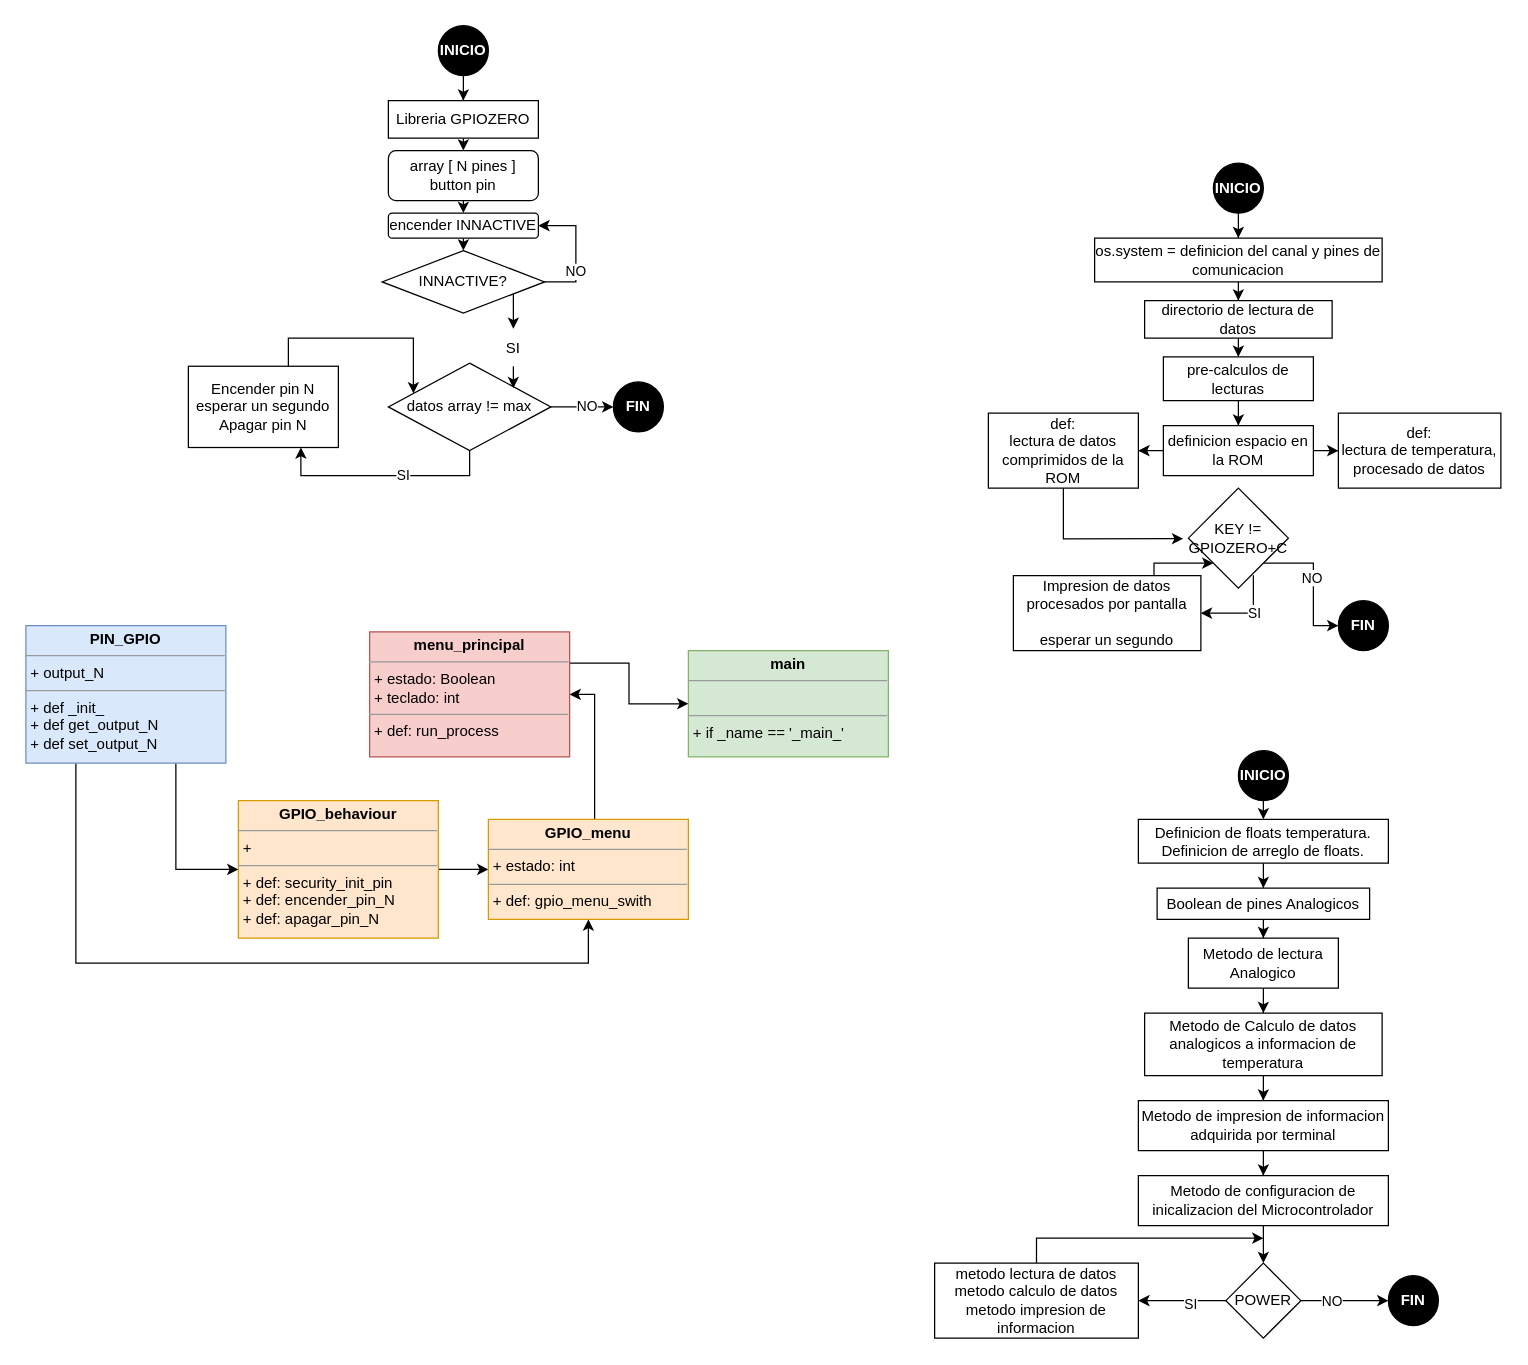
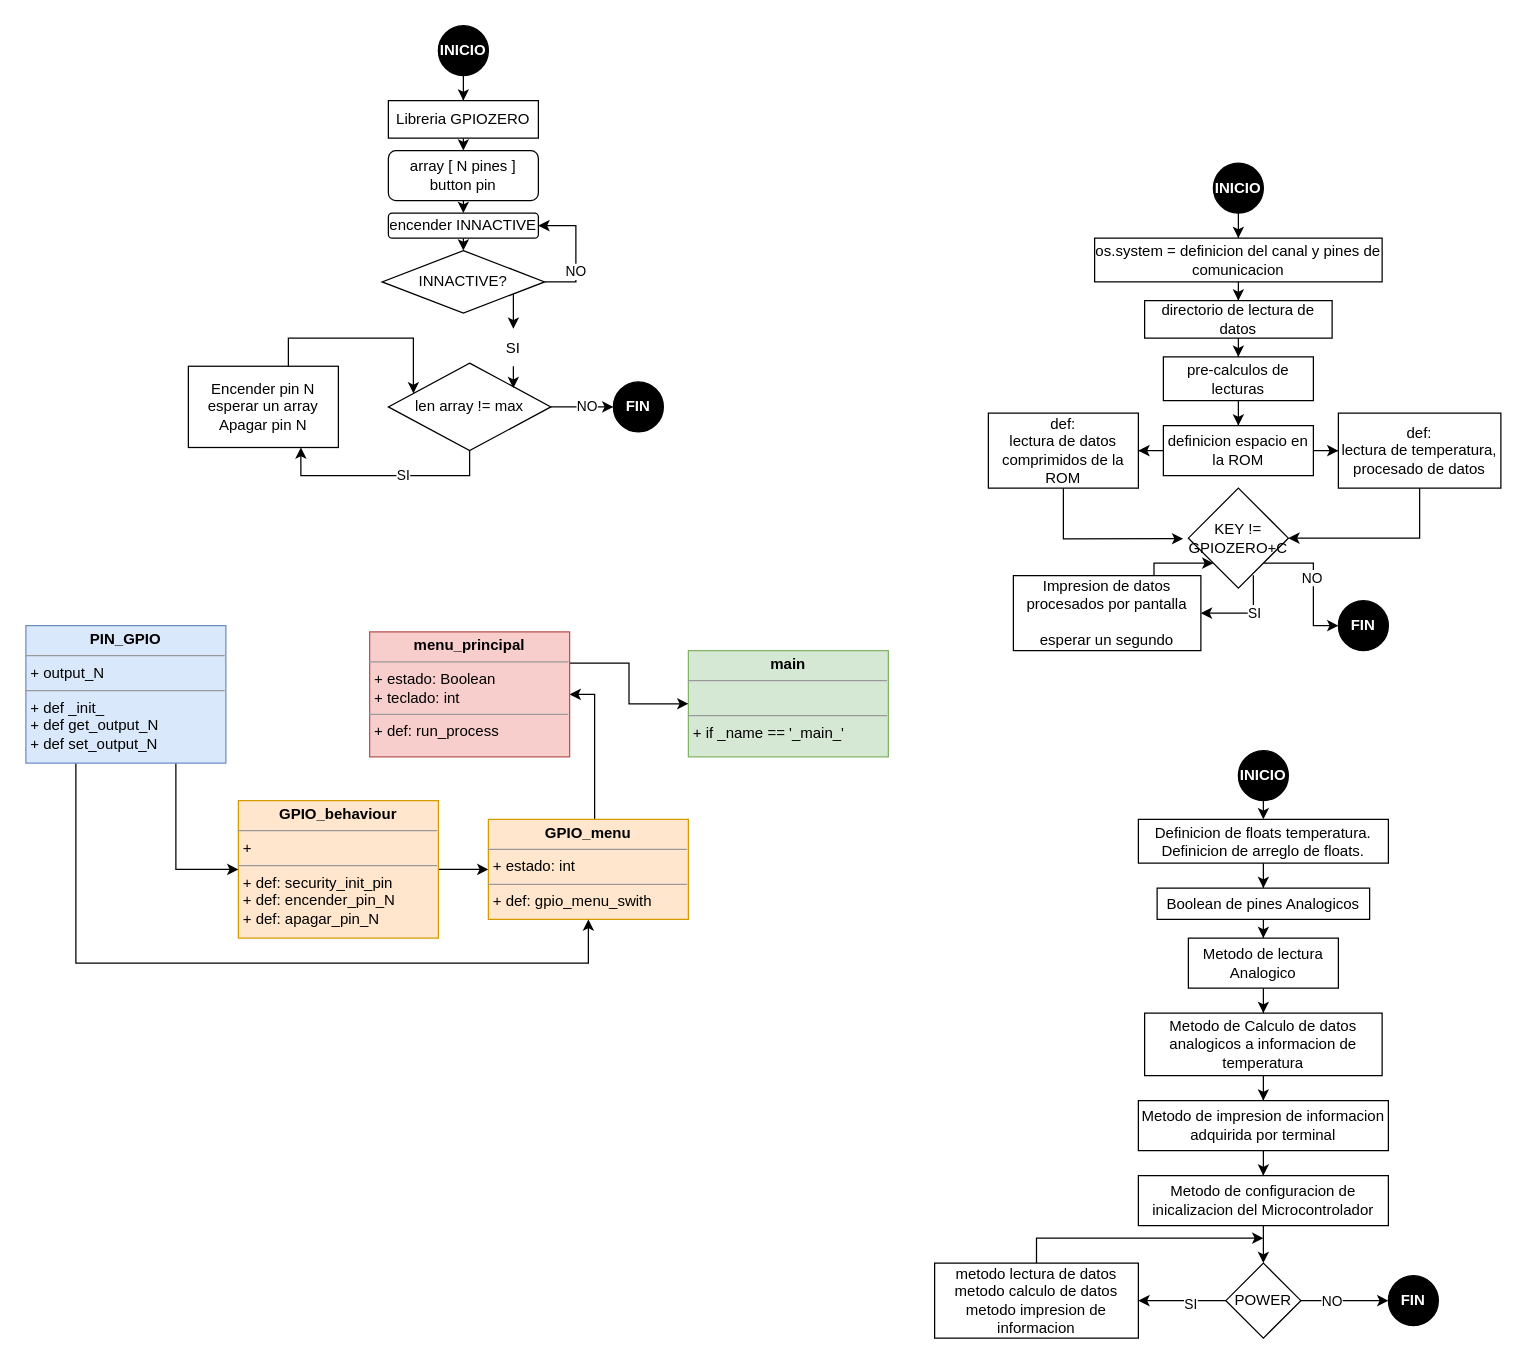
(263, 407) -> (263, 407)
(469, 407) -> (469, 407)
none -> (1383, 538)
